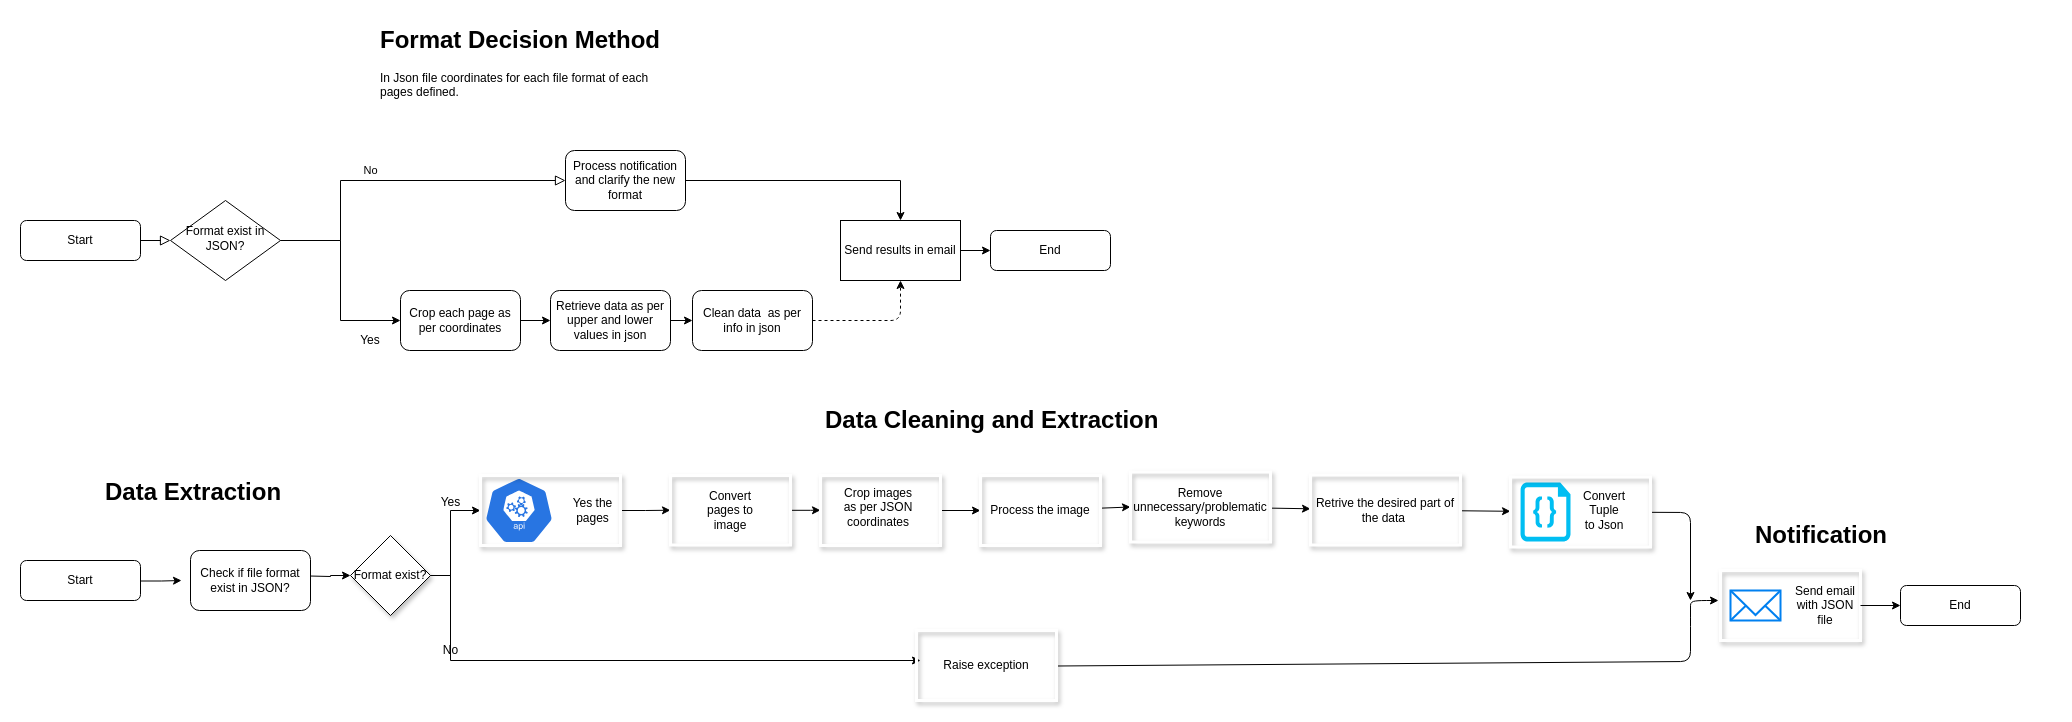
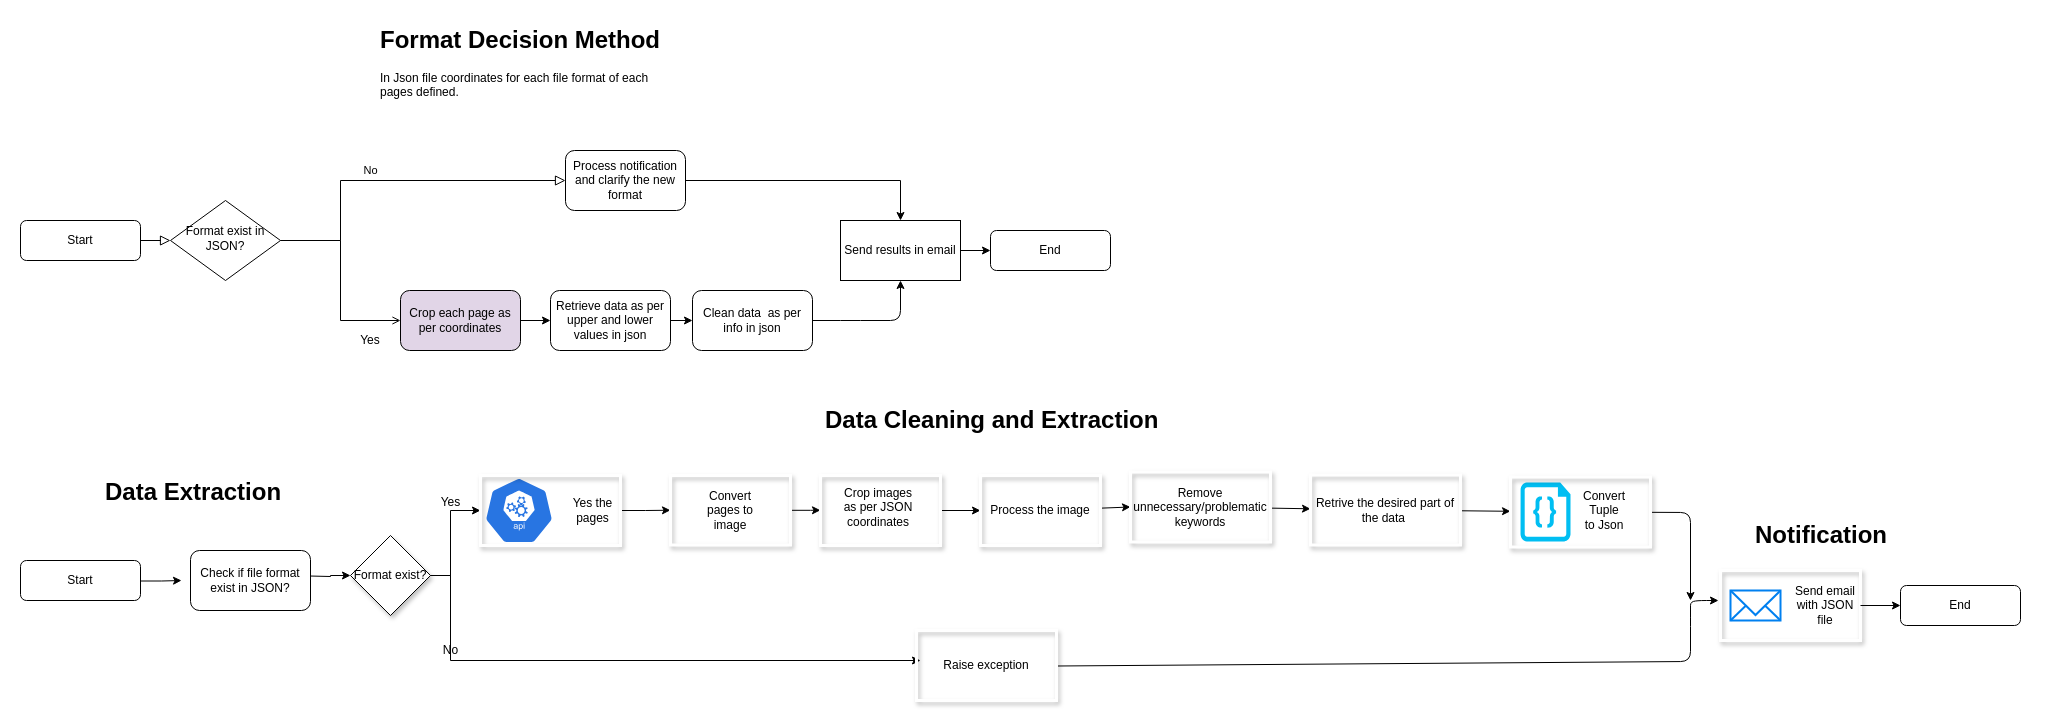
(392, 321) -> (394, 321)
(461, 321) -> (461, 321)
(868, 321) -> (868, 321)
